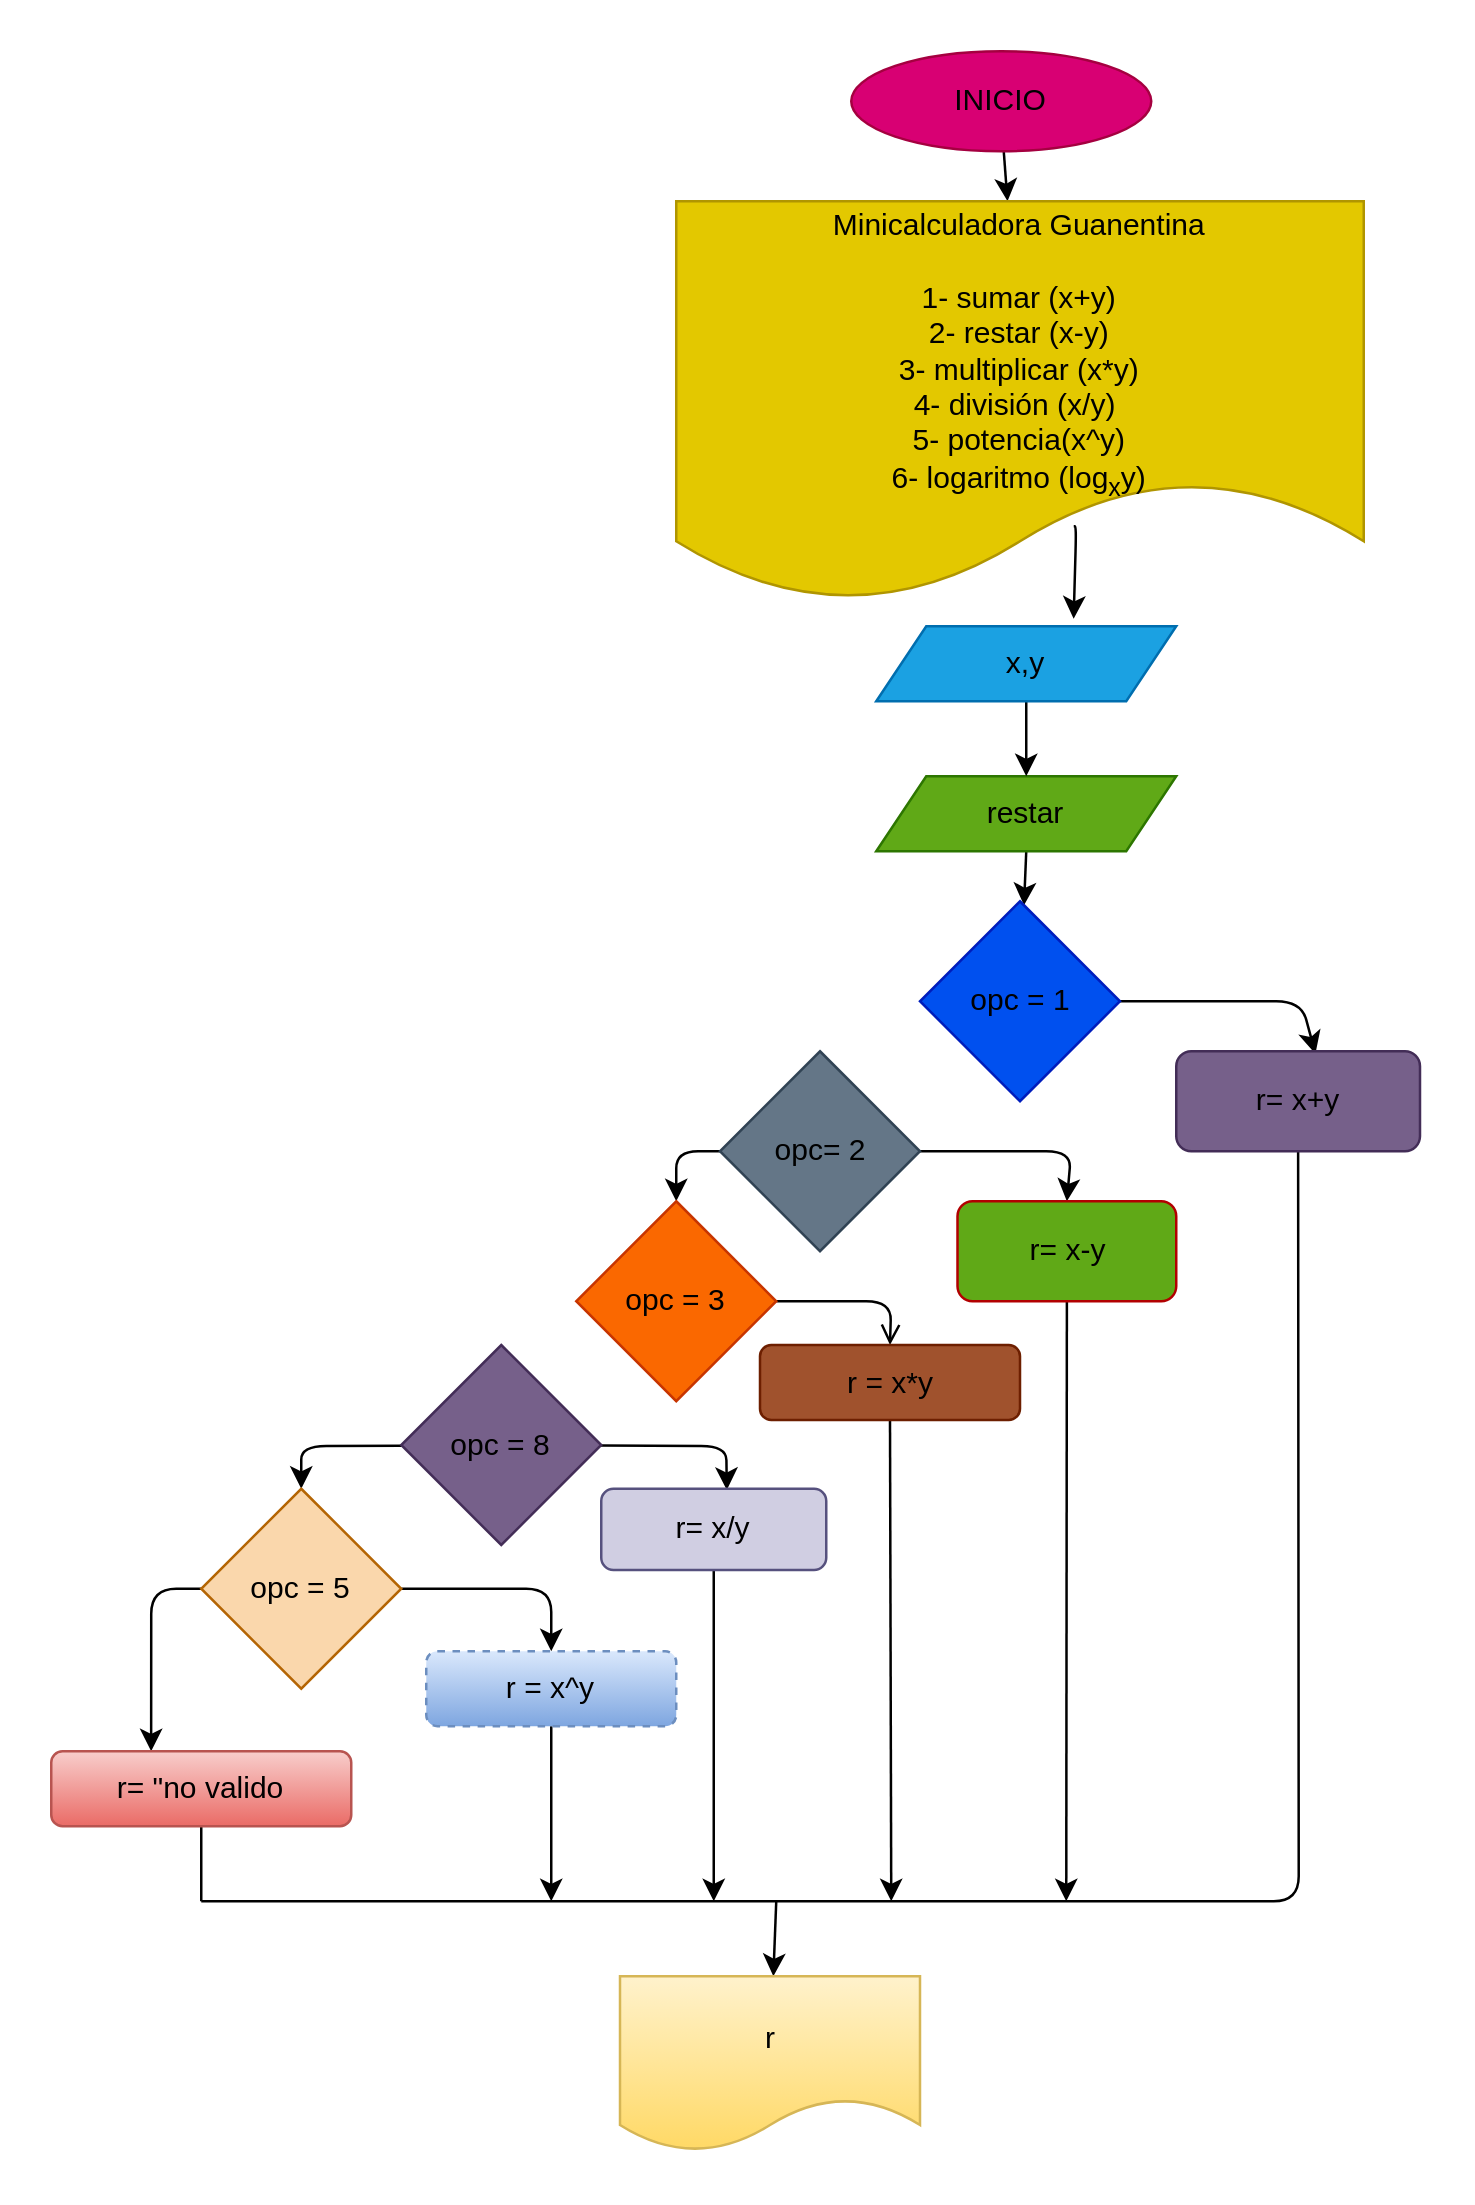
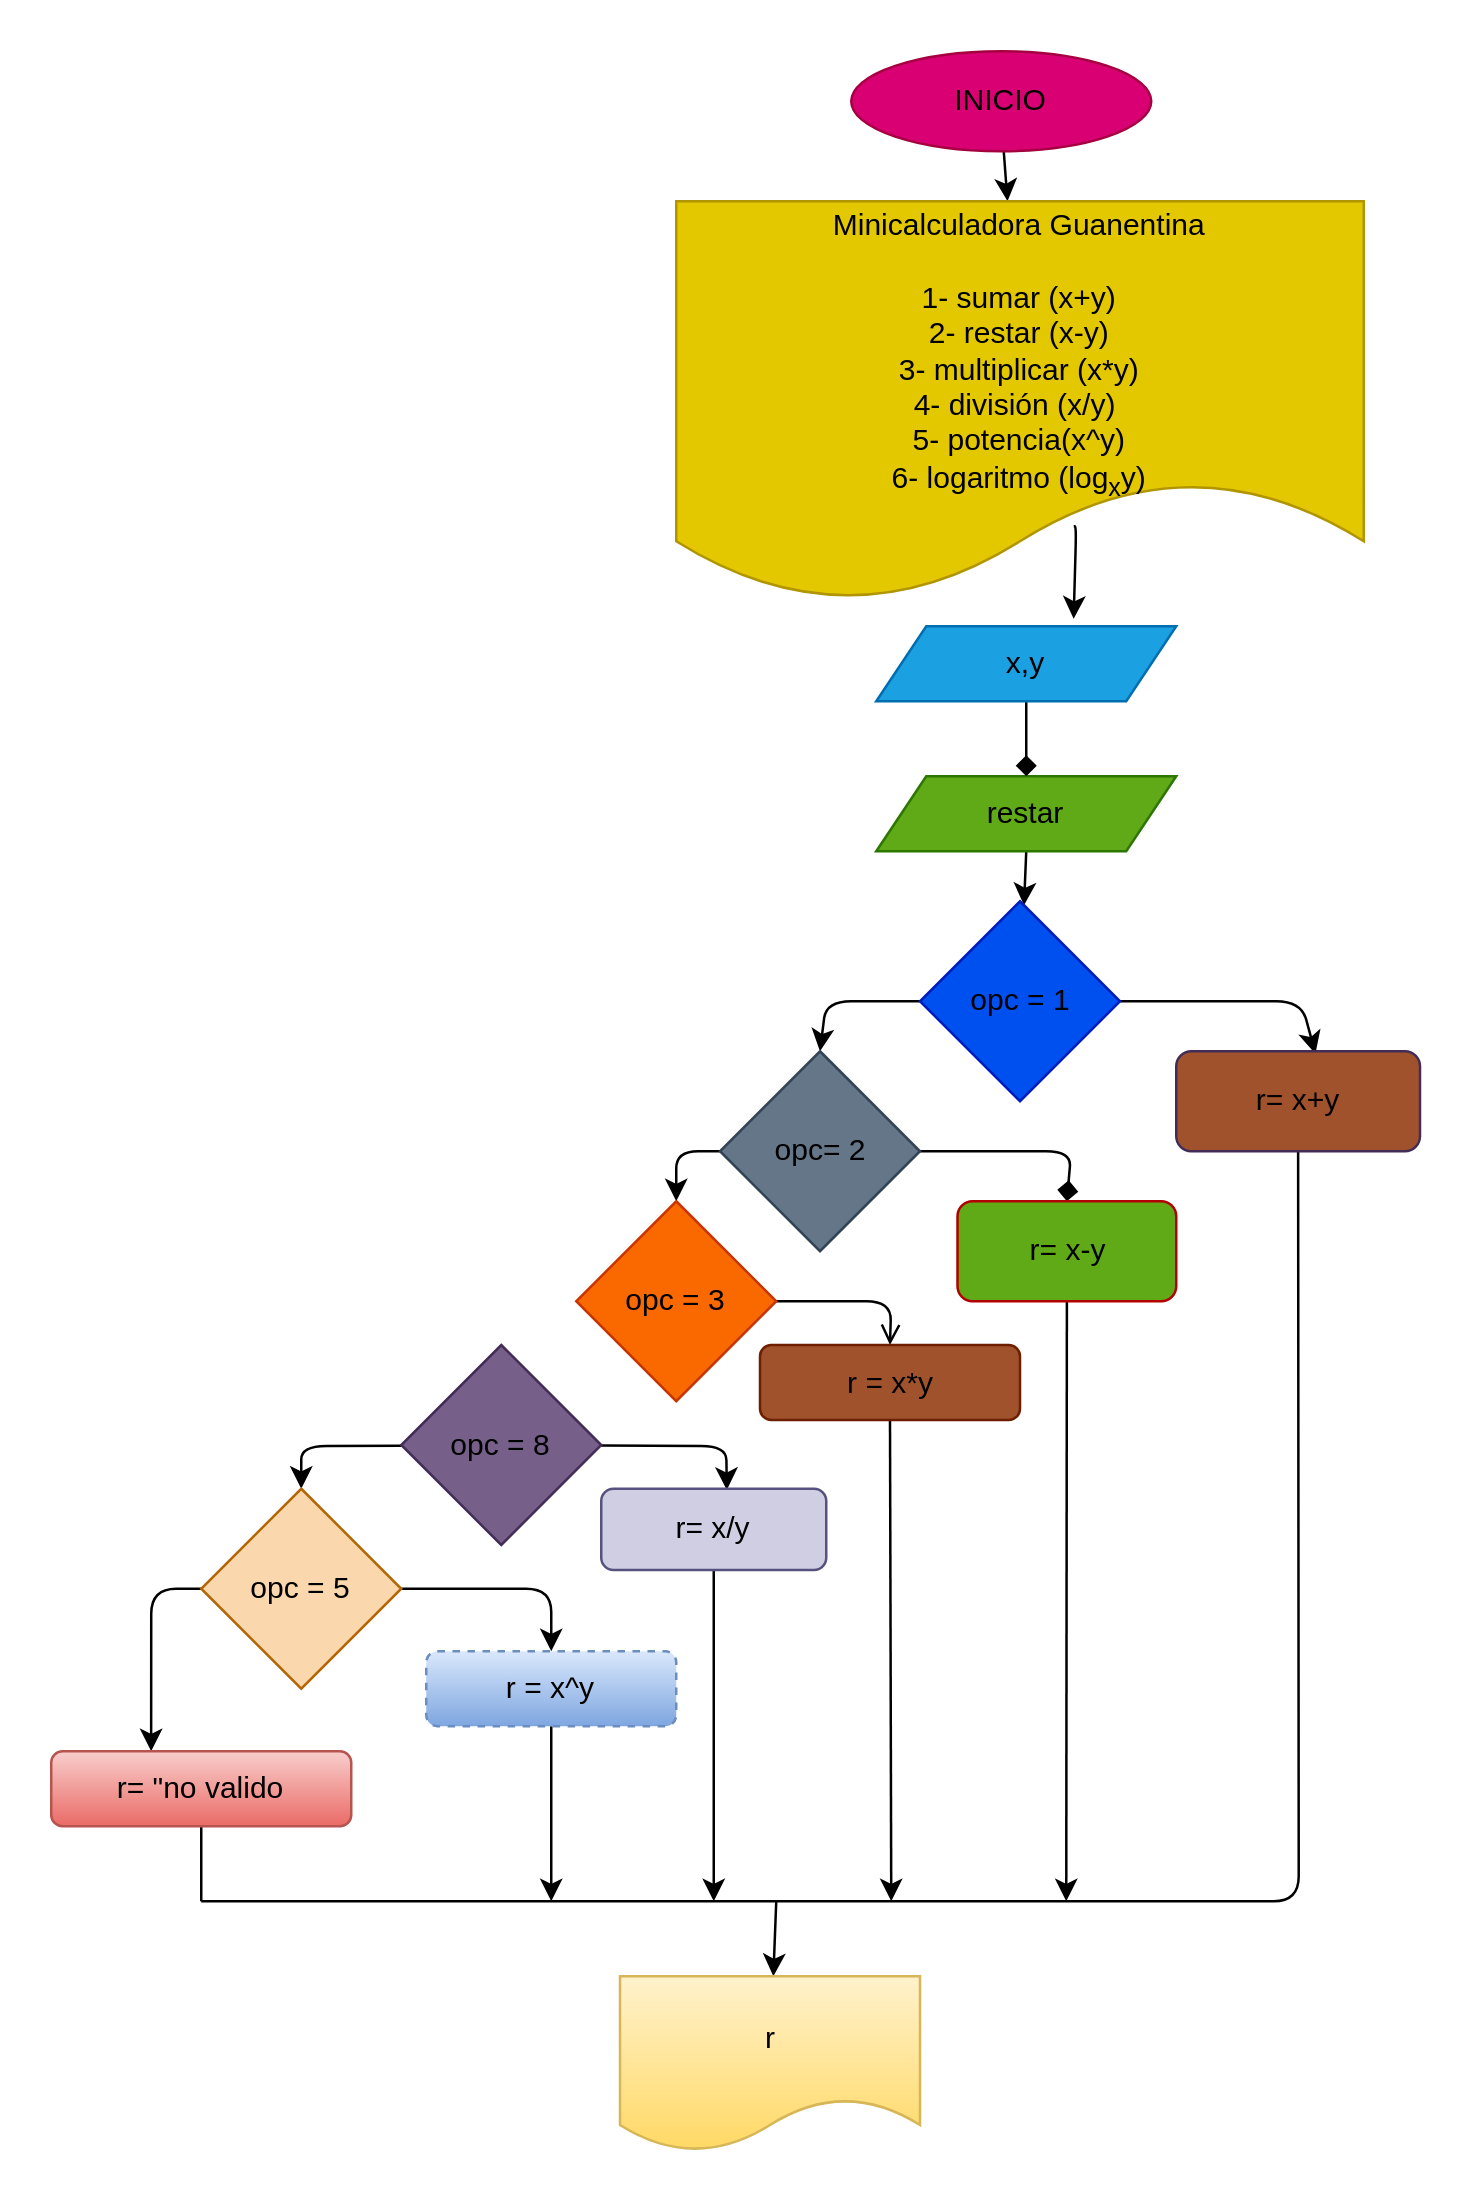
(1026, 757) -> (1026, 756)
none -> (861, 1001)
(1298, 1101) -> (1298, 1101)
(1069, 1182) -> (1069, 1181)
